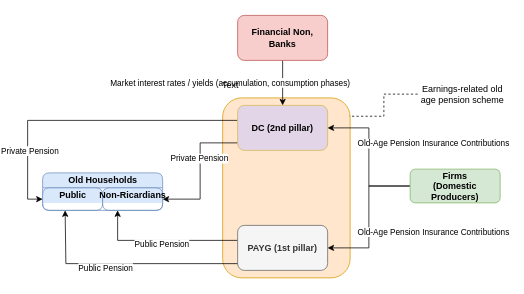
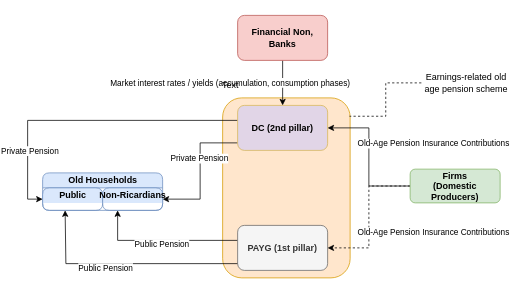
(462, 94) -> (466, 83)
(357, 248) -> (357, 248)
